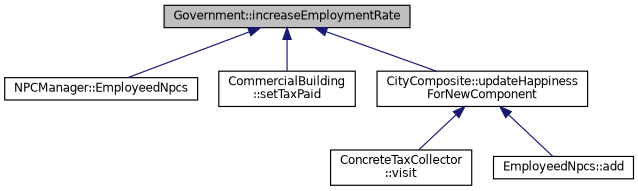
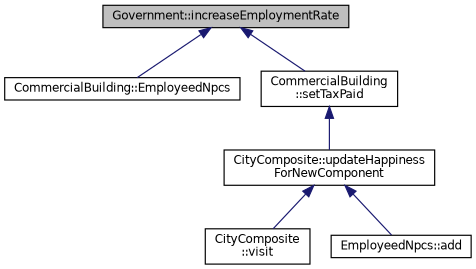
(381, 51) -> (329, 134)
(101, 89) -> (122, 89)
(401, 168) -> (258, 246)
